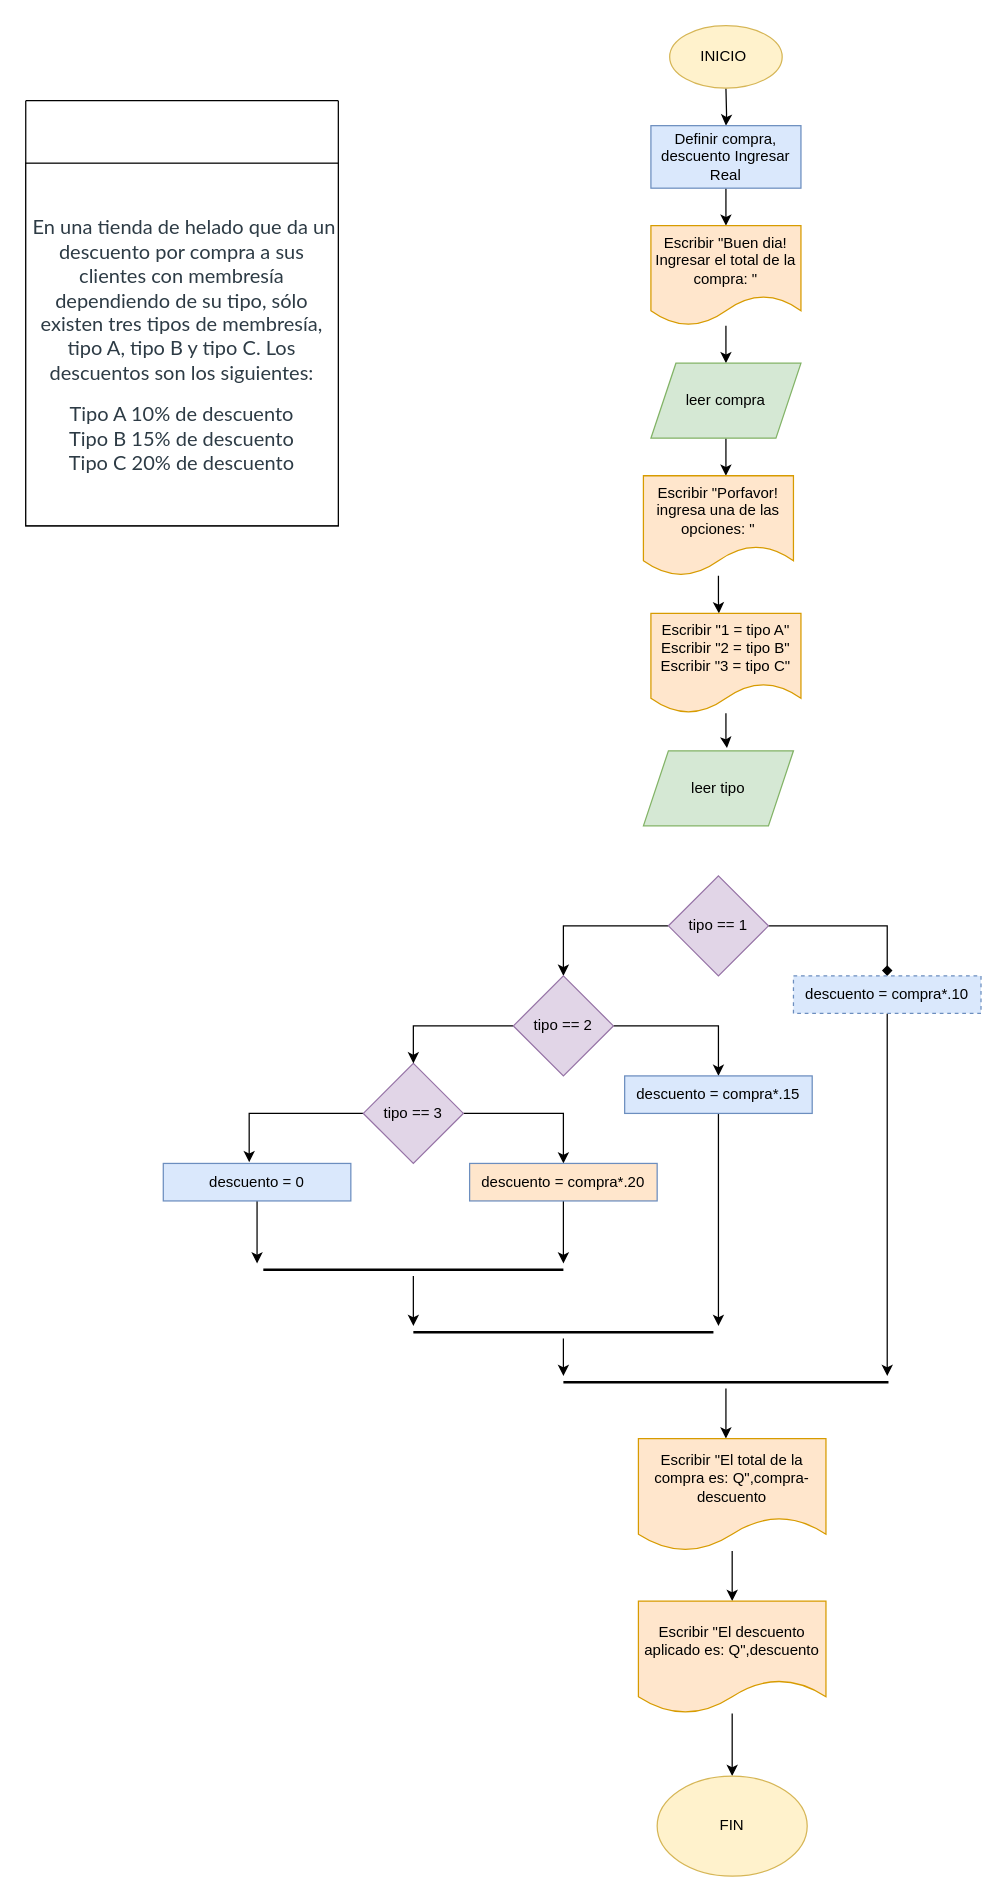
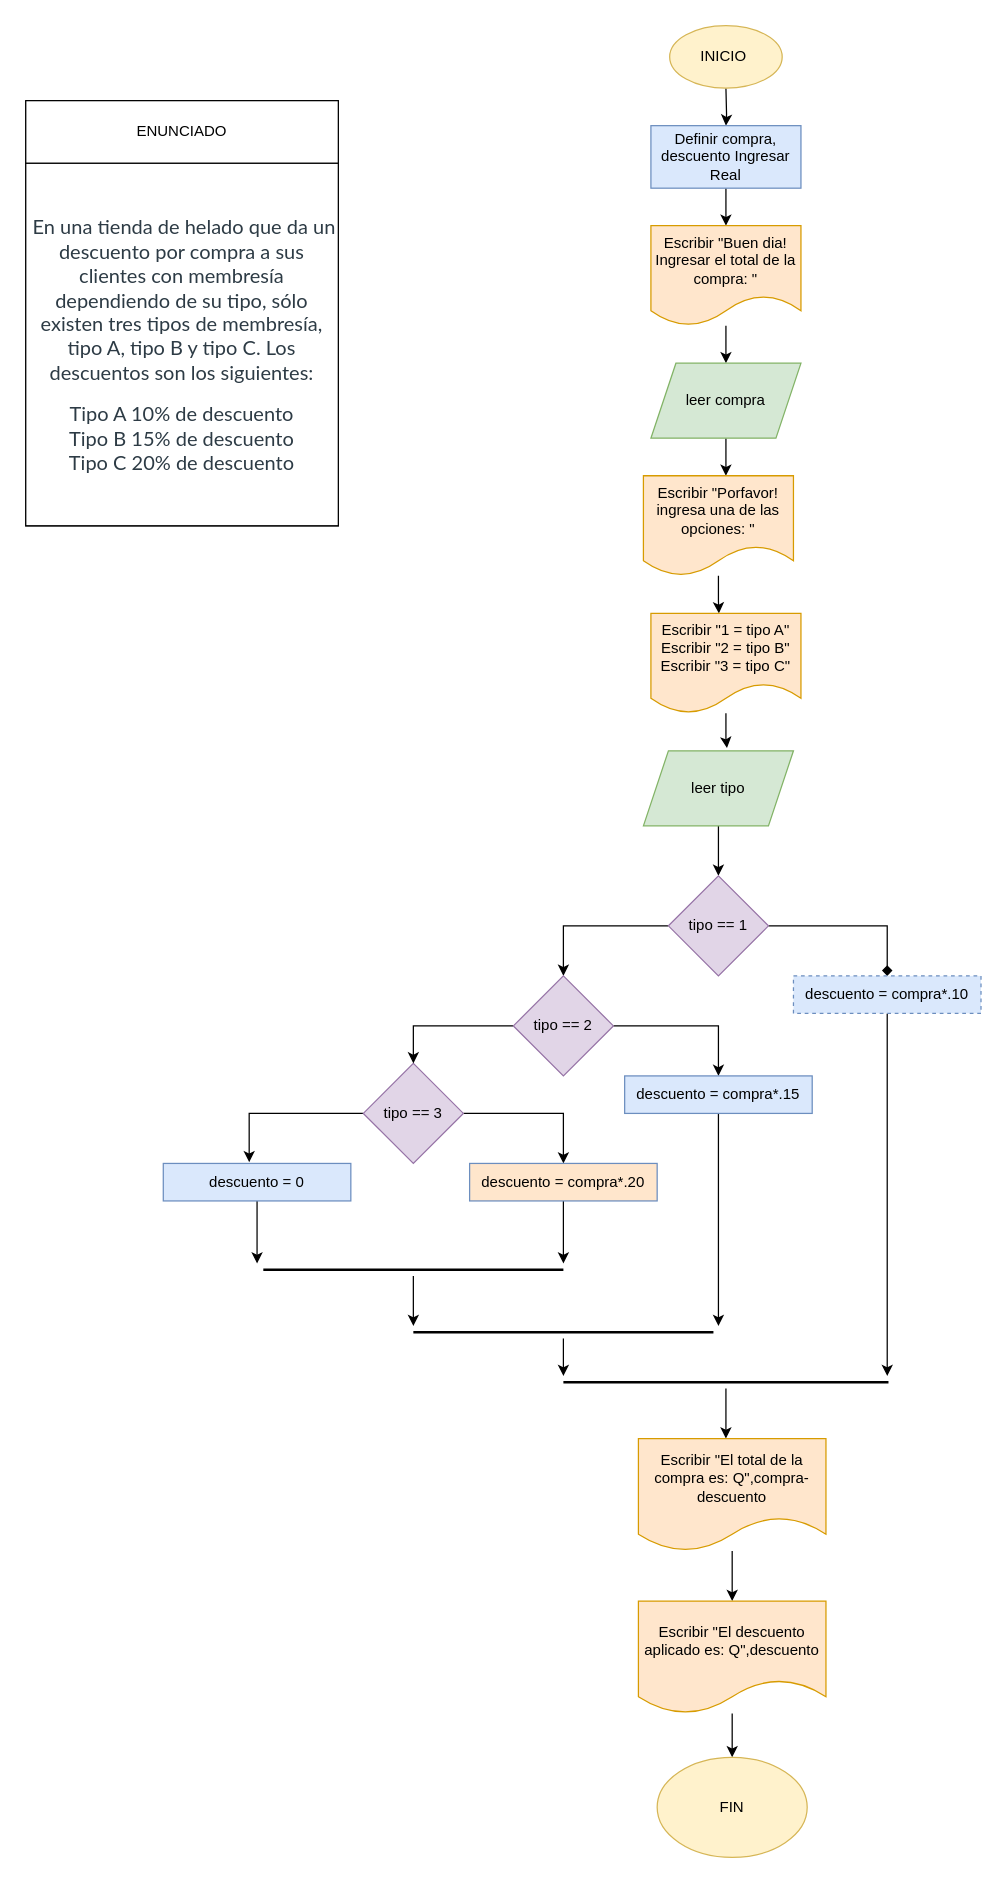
none -> (182, 132)
none -> (718, 847)
(732, 1826) -> (732, 1807)
